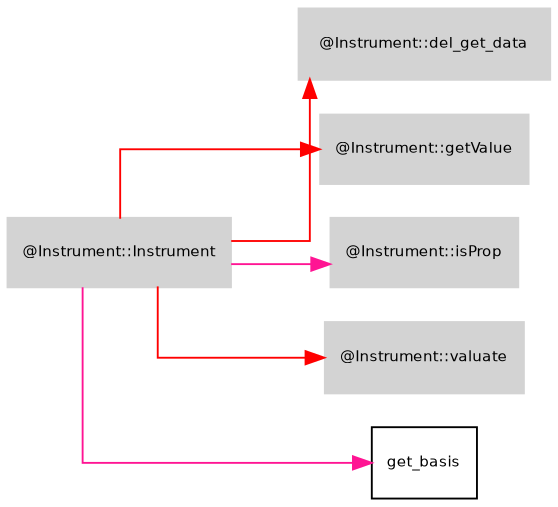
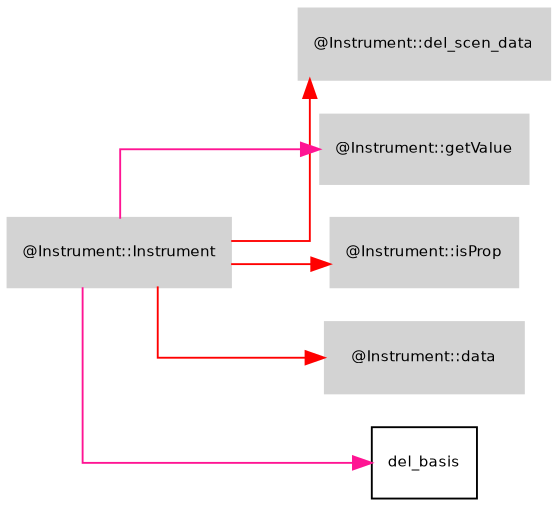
(424, 44) -> (424, 44)
(176, 149) -> (176, 149)
(271, 264) -> (271, 264)
(424, 358) -> (424, 358)
(424, 463) -> (424, 463)
